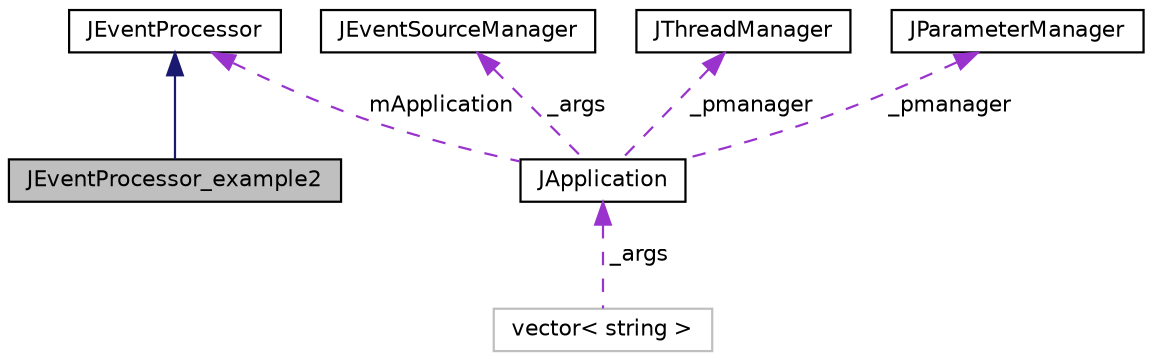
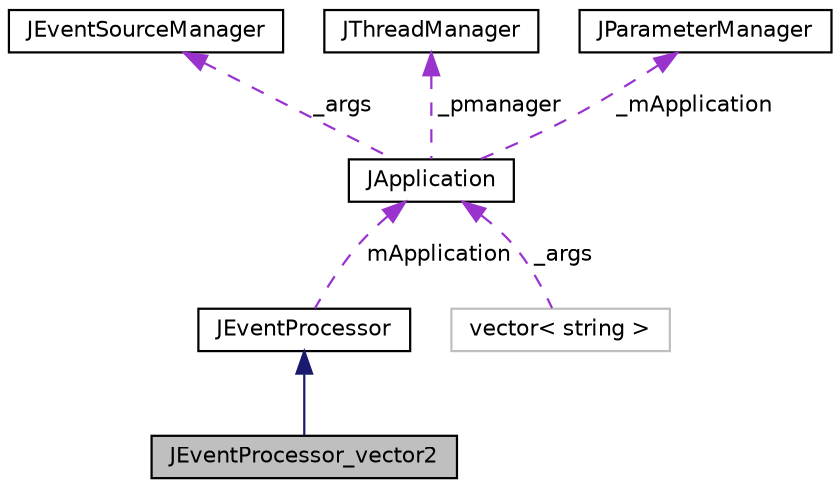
(946, 106) -> (691, 106)
(373, 122) -> (347, 259)
(175, 181) -> (304, 457)
